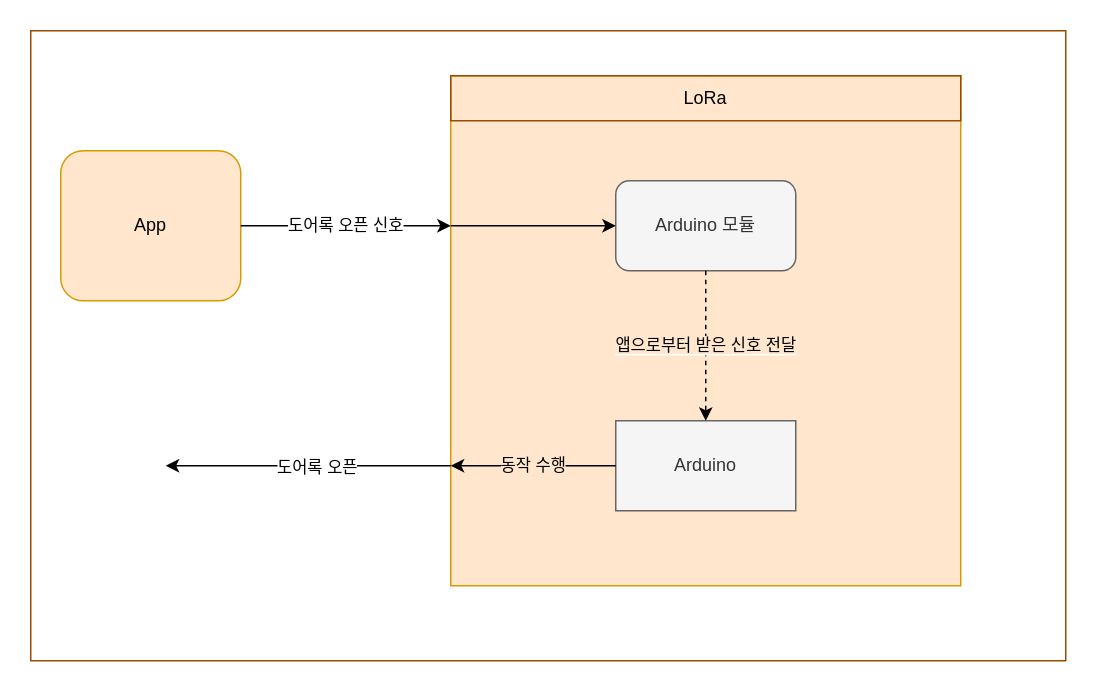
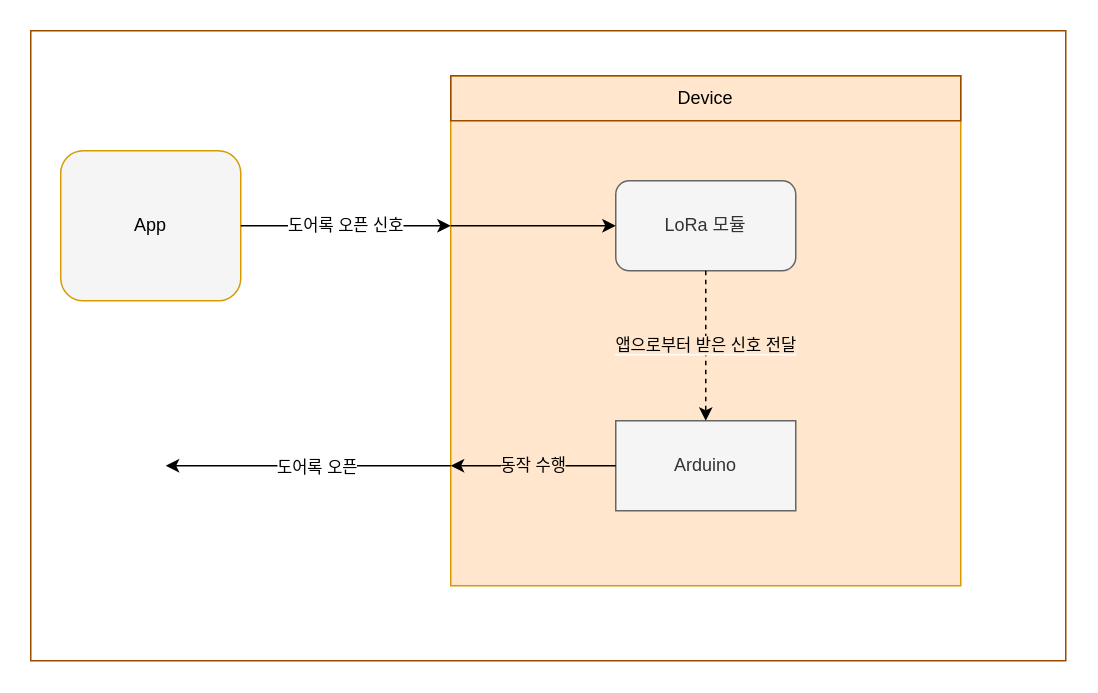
(706, 98) -> (706, 98)
(151, 226) -> (151, 226)
(706, 226) -> (706, 226)
